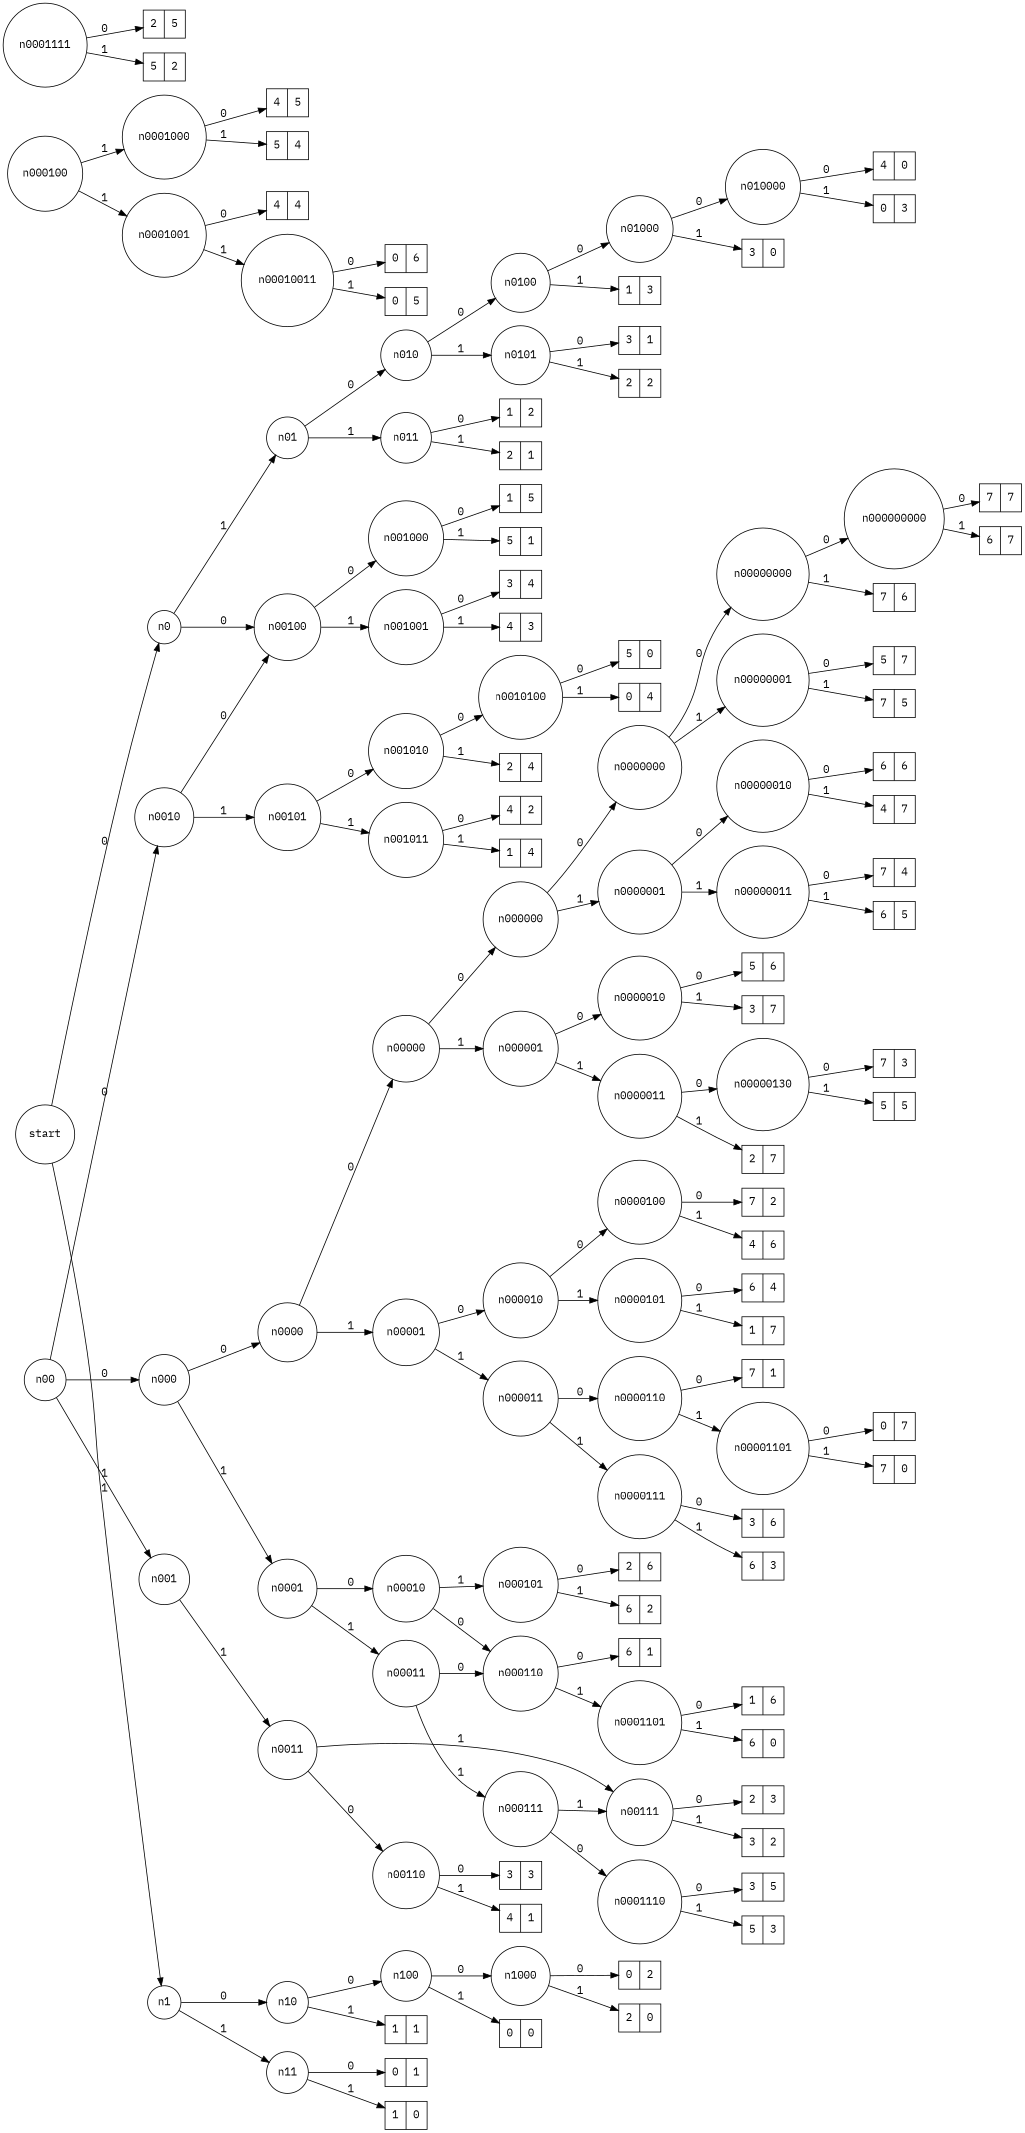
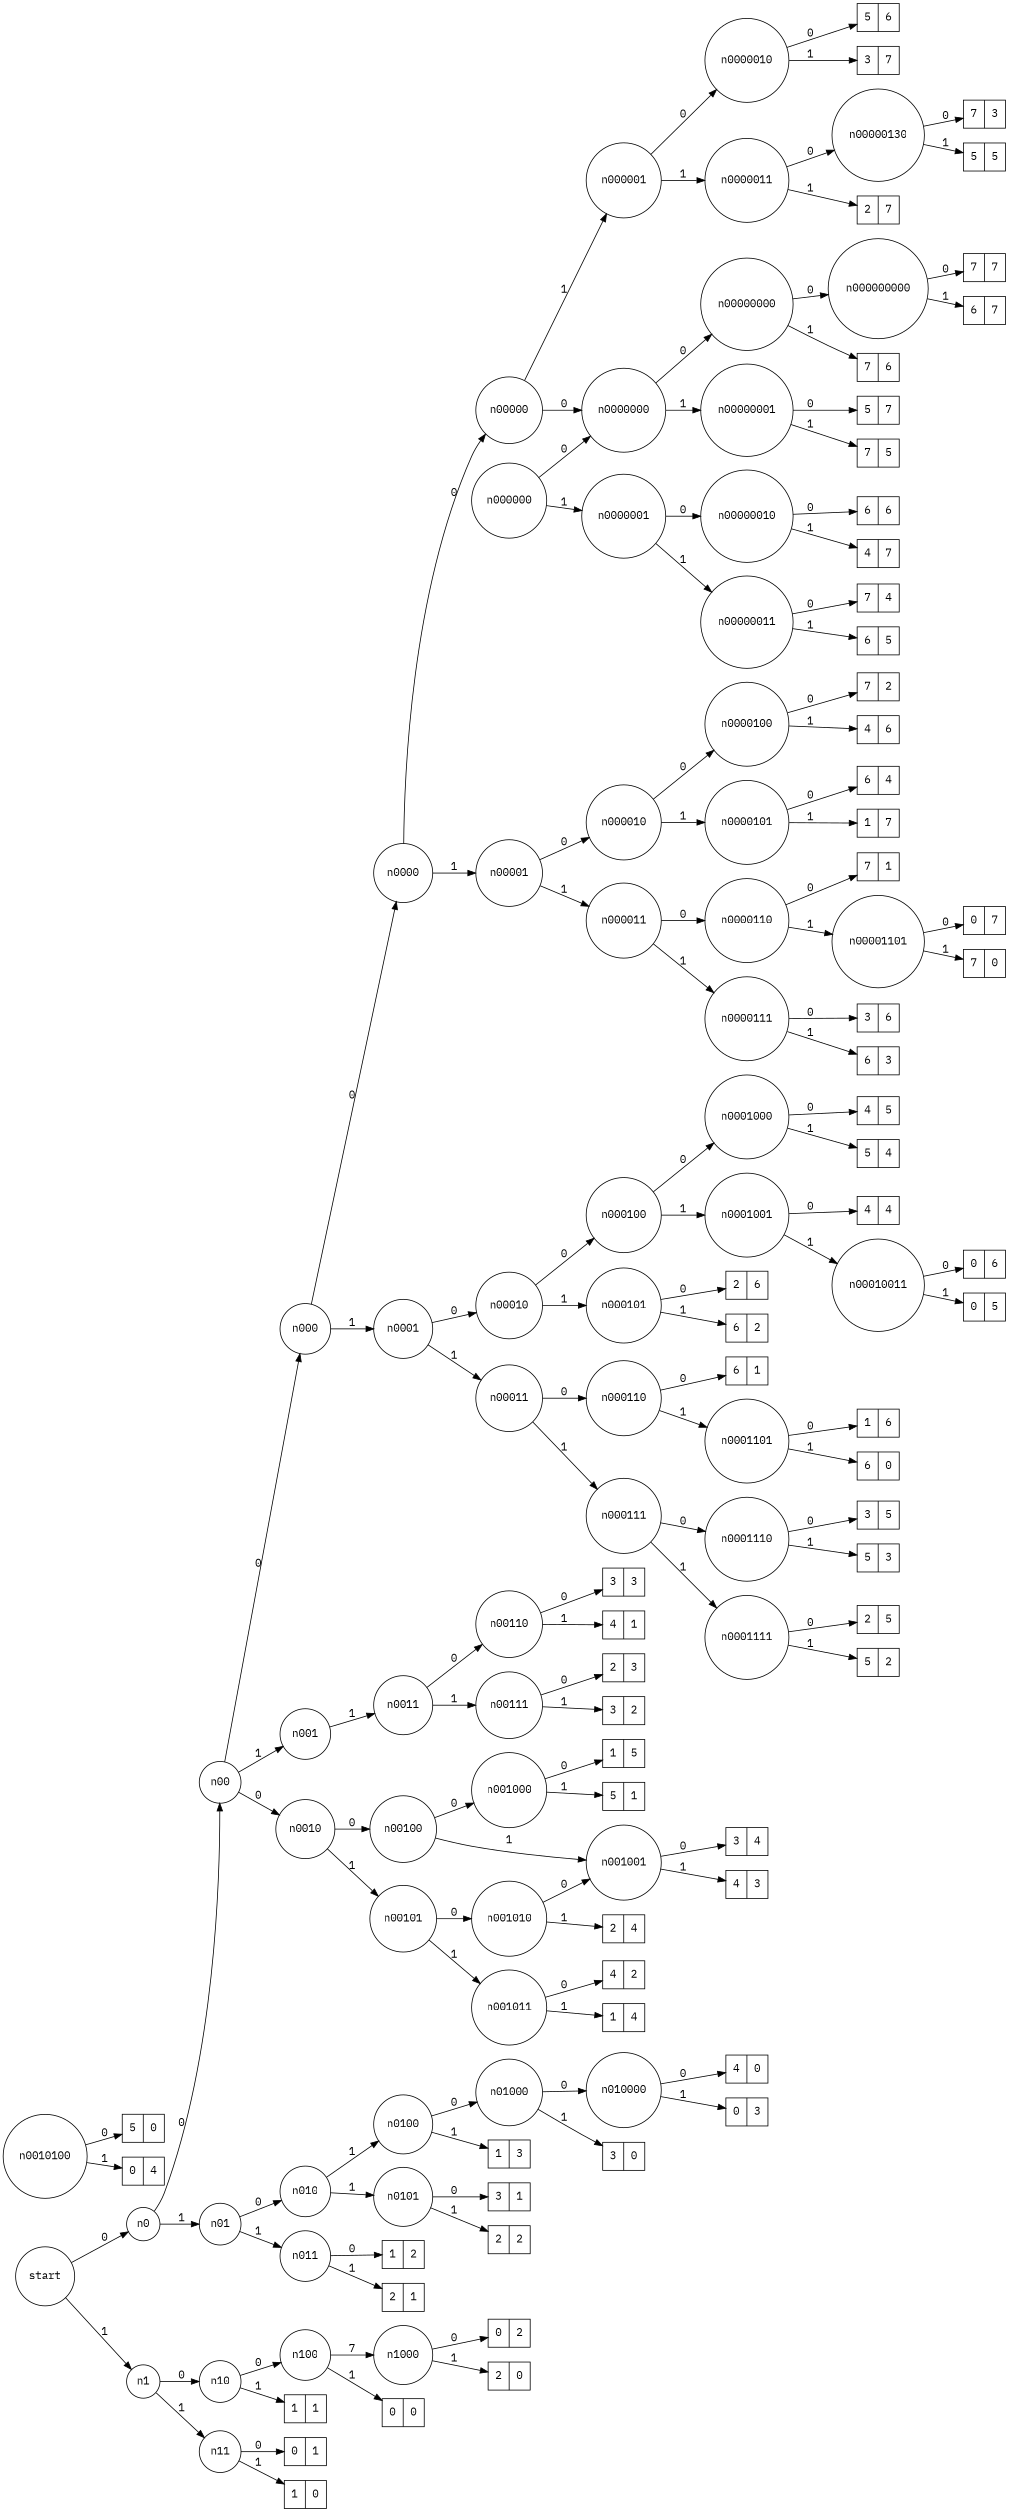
(105, 149) -> (683, 1160)
(461, 313) -> (352, 2152)
(214, 627) -> (206, 2015)
(458, 727) -> (563, 1892)
(459, 989) -> (558, 410)
(459, 1628) -> (562, 1264)
(578, 1811) -> (681, 1572)
(461, 1970) -> (352, 2349)
